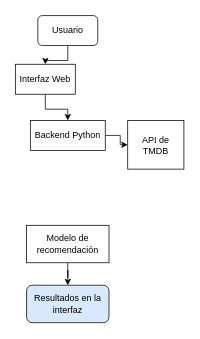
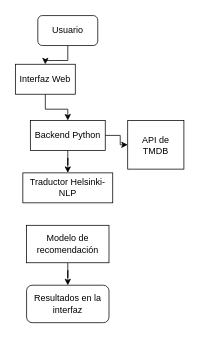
none -> (68, 164)
none -> (68, 188)
(68, 304) -> (68, 304)
